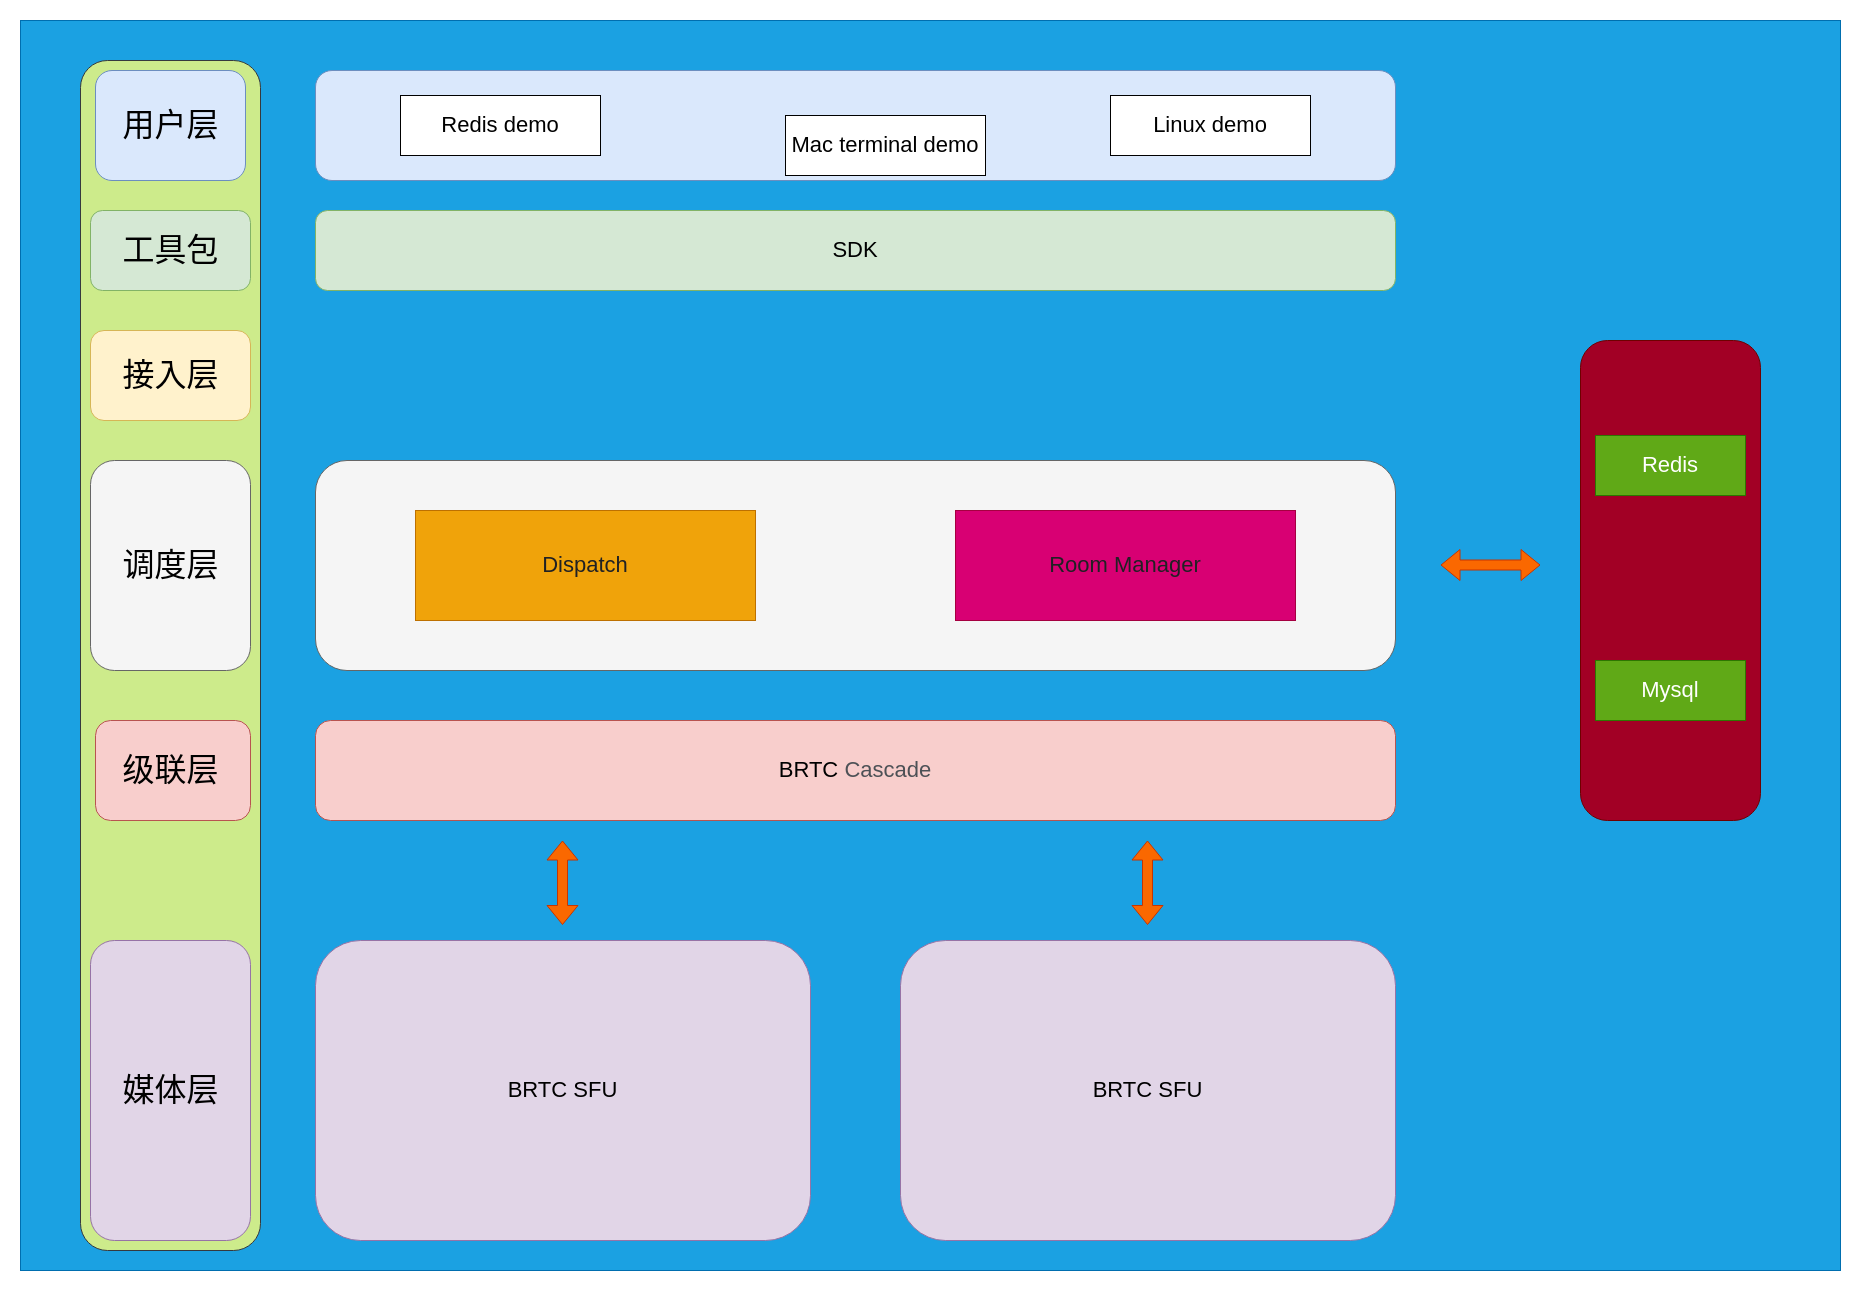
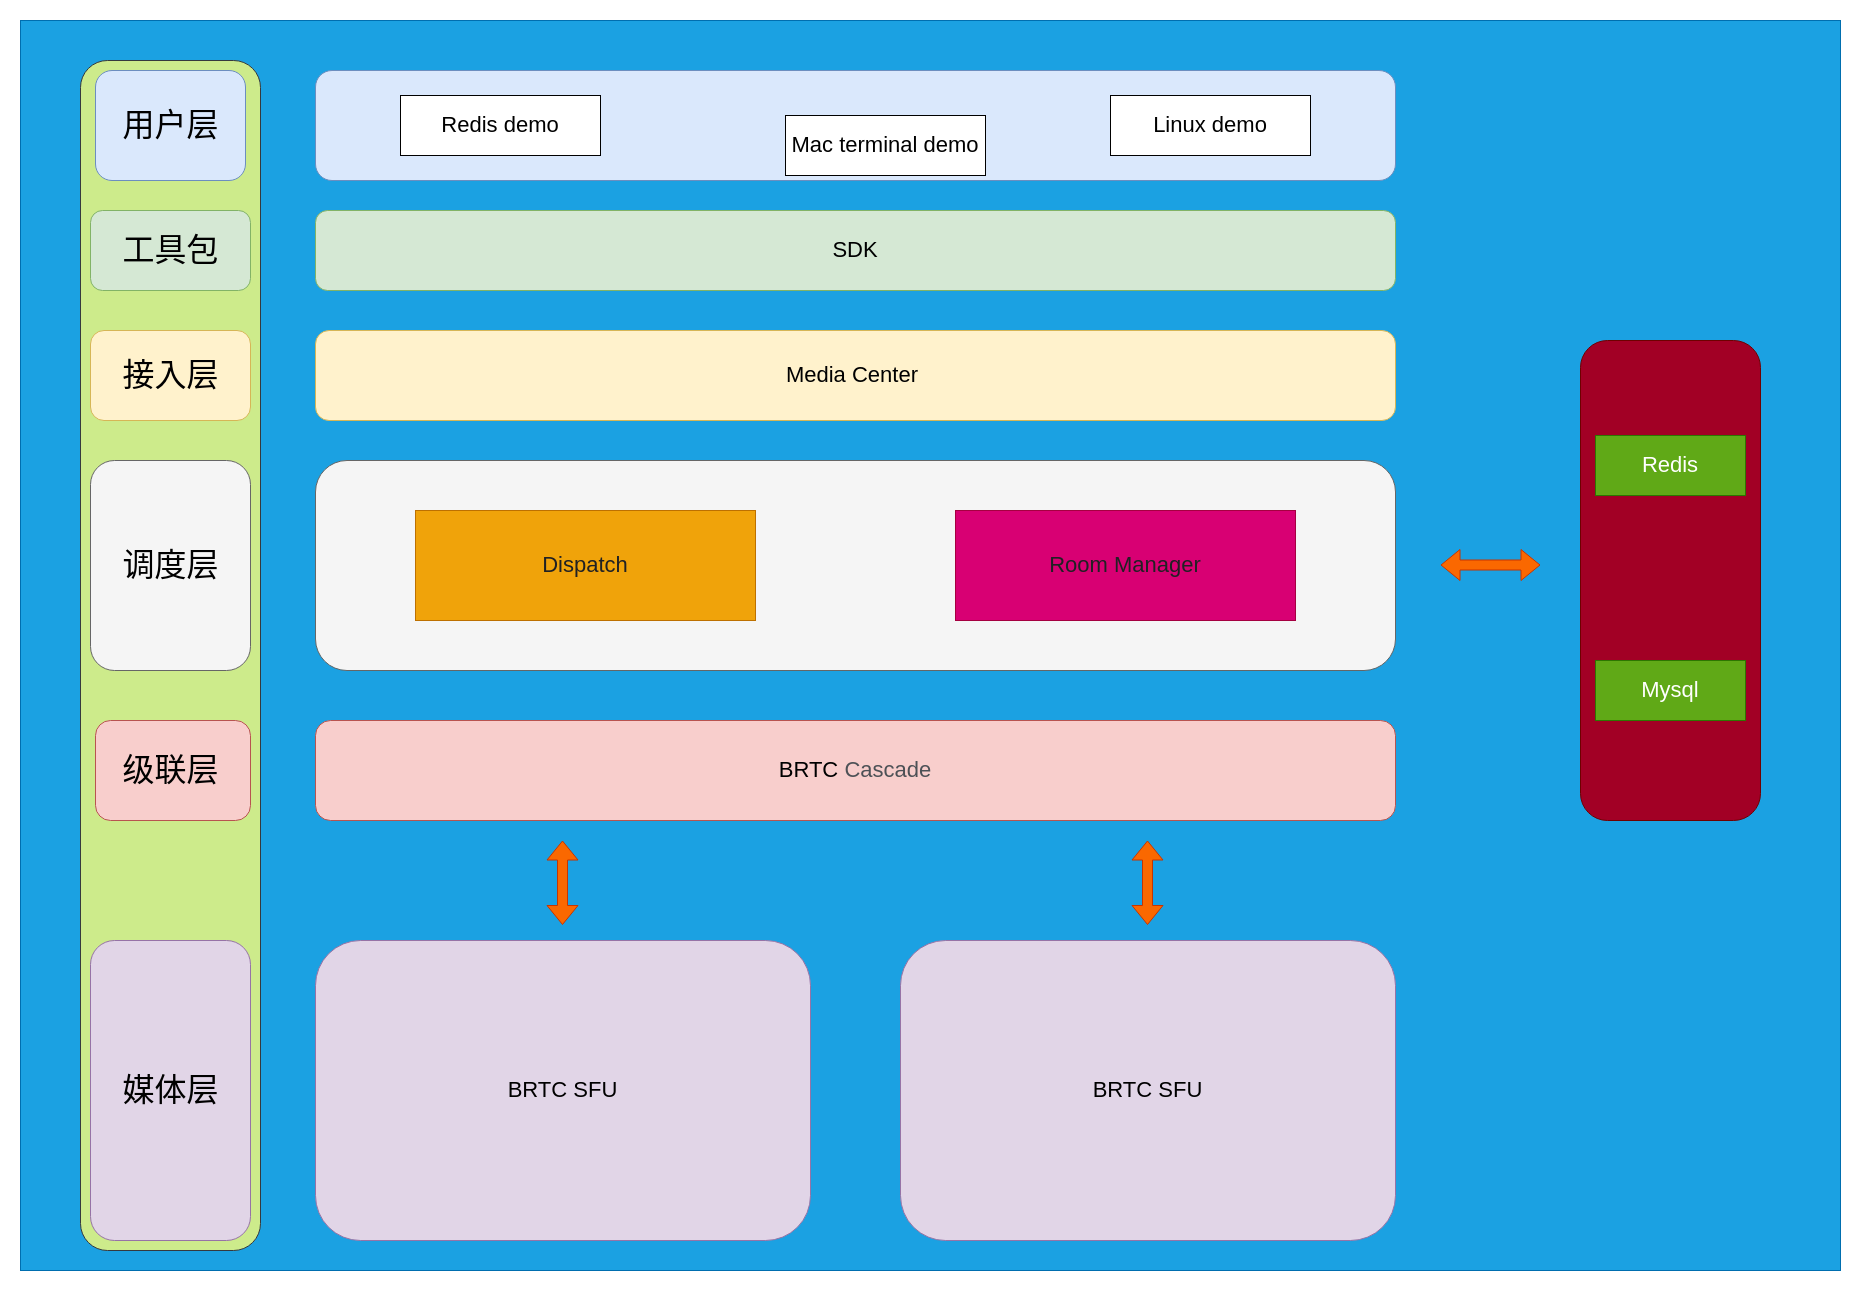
none -> (856, 376)
